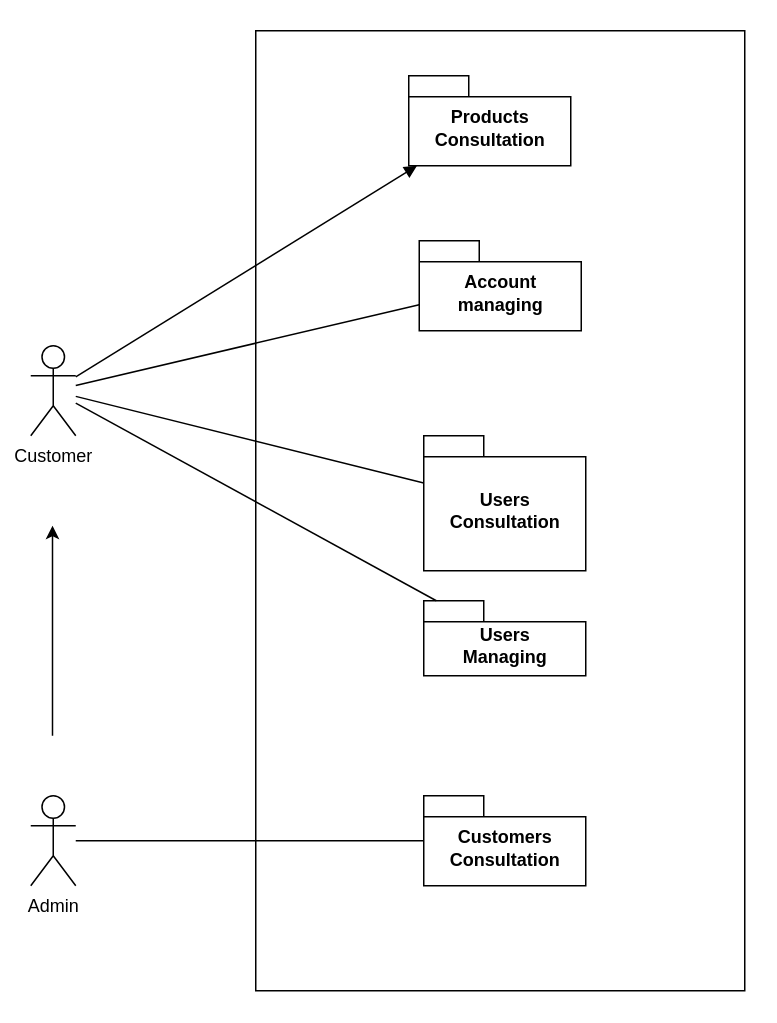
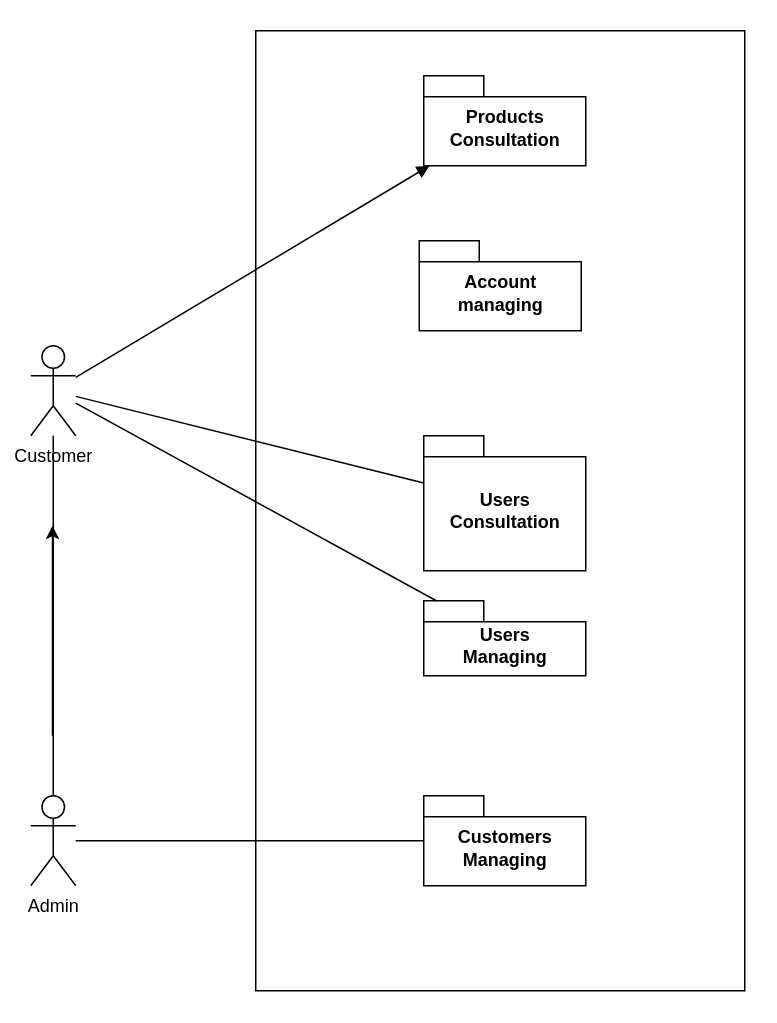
(490, 121) -> (505, 121)
(248, 345) -> (53, 482)
(506, 848) -> (506, 848)
